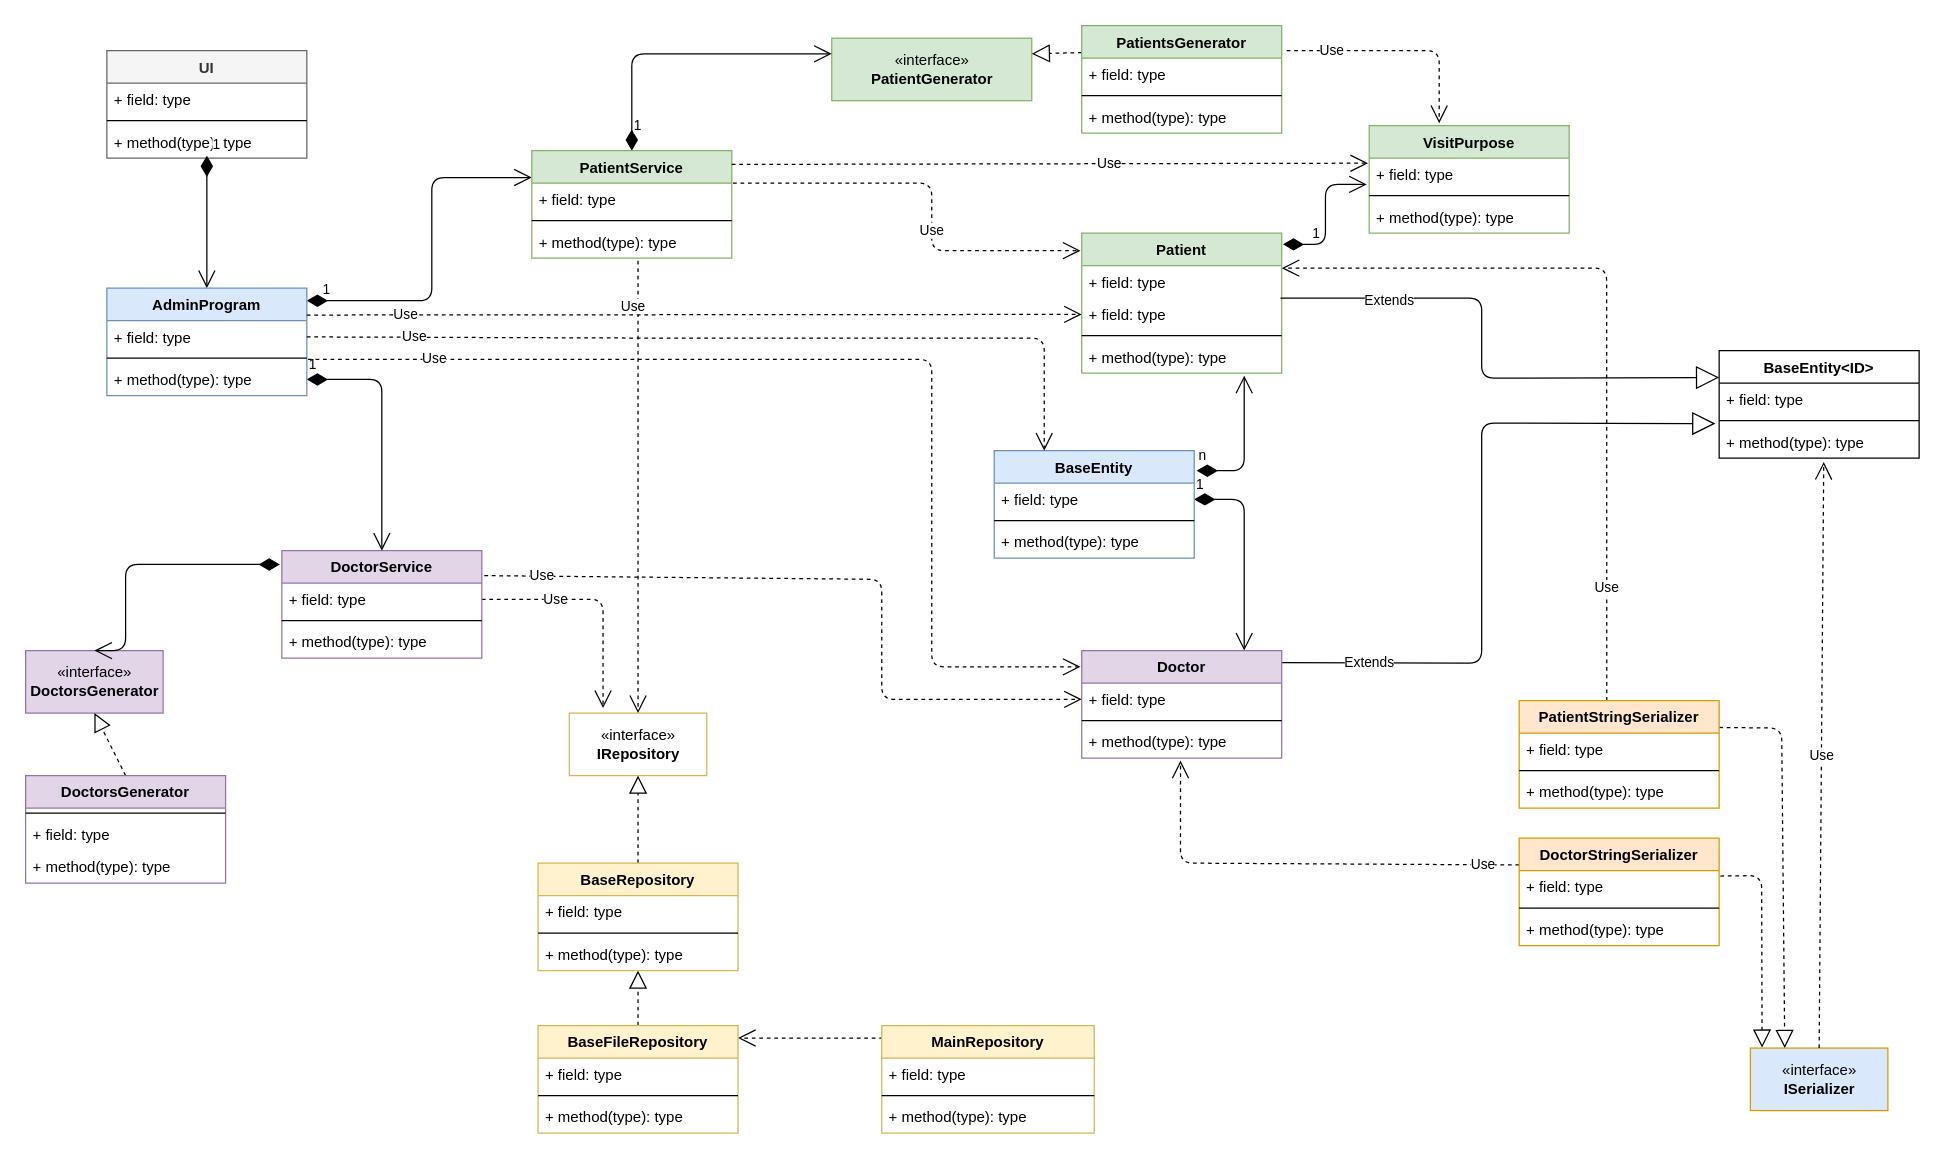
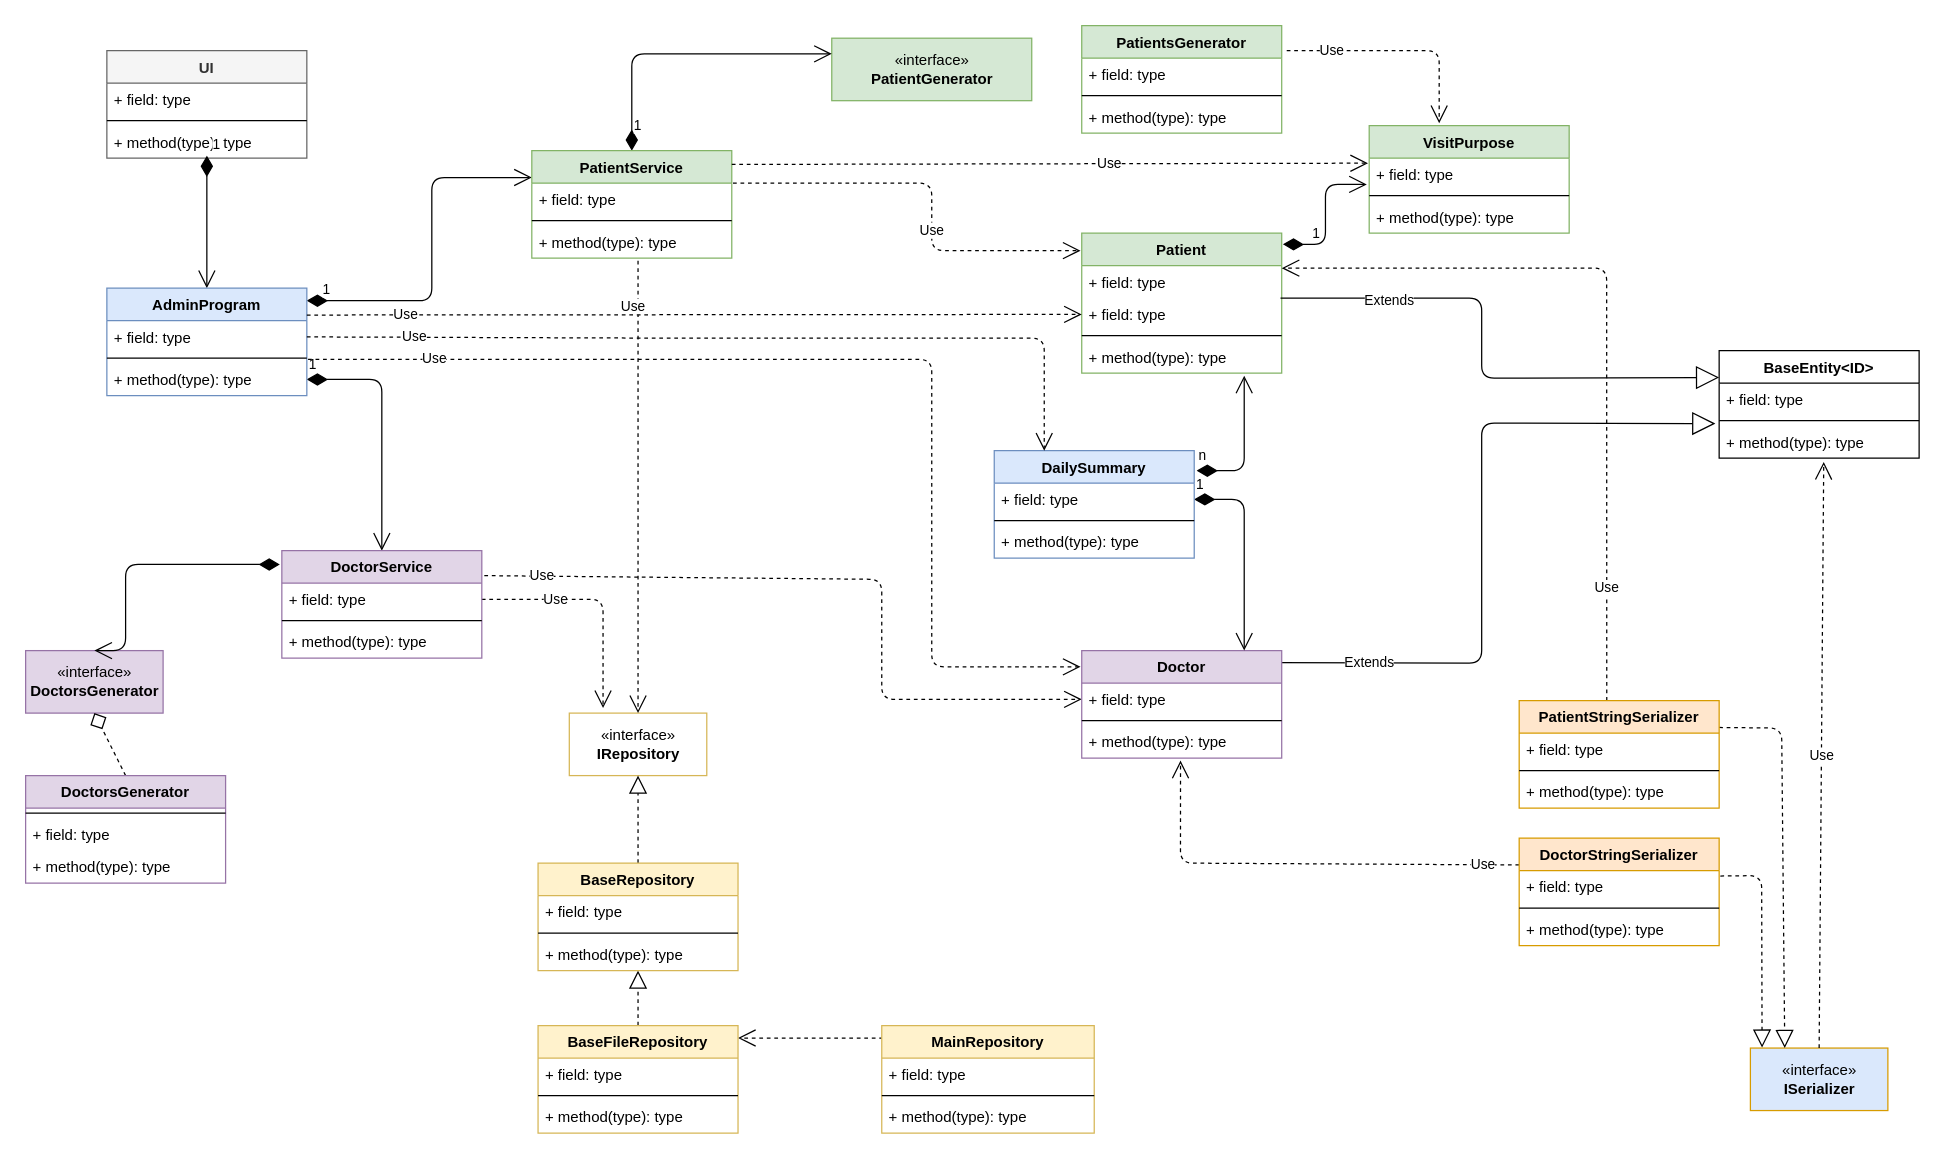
(1066, 53) -> none
(1094, 468) -> (1094, 468)
(103, 730) -> (103, 730)
